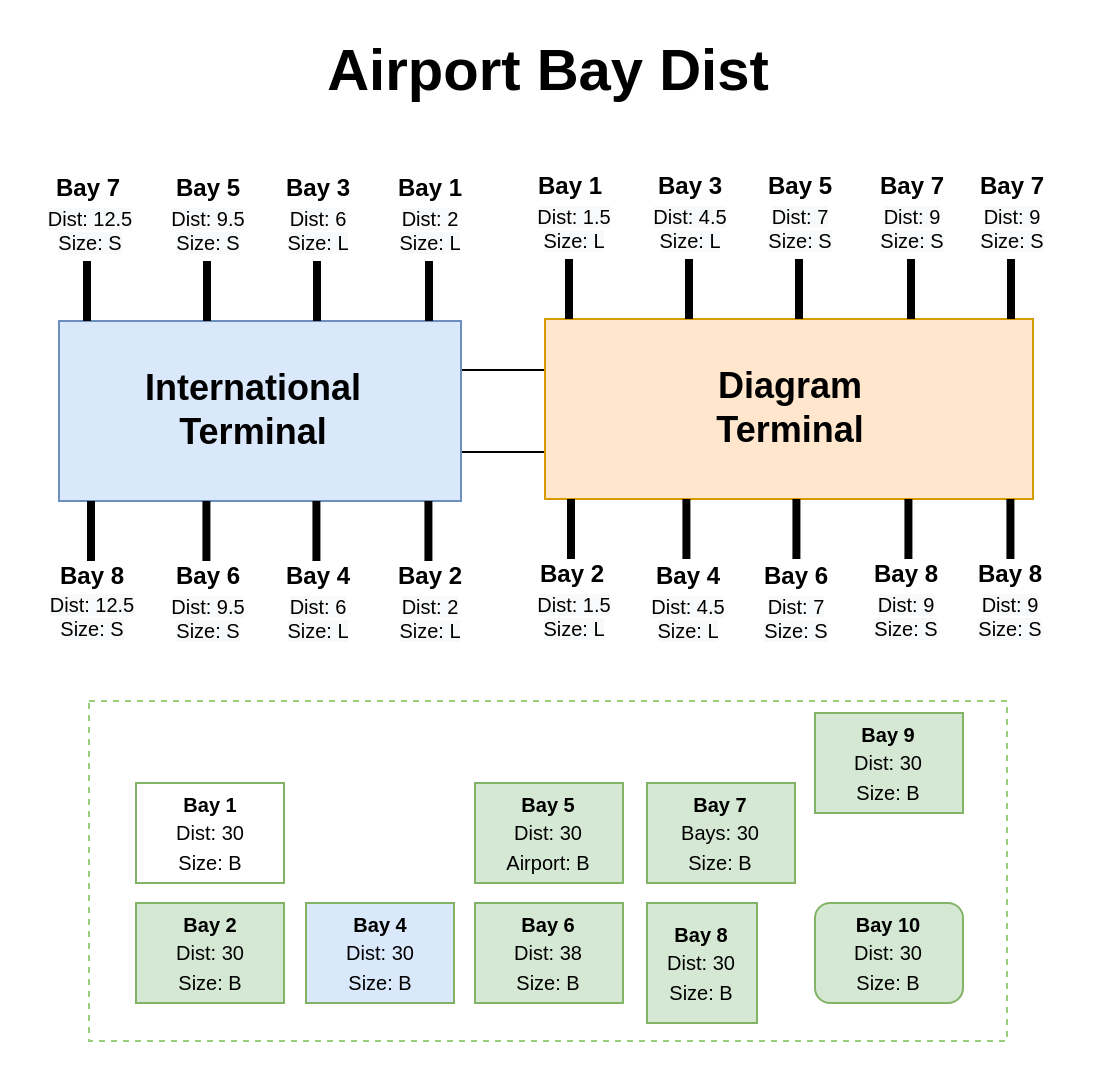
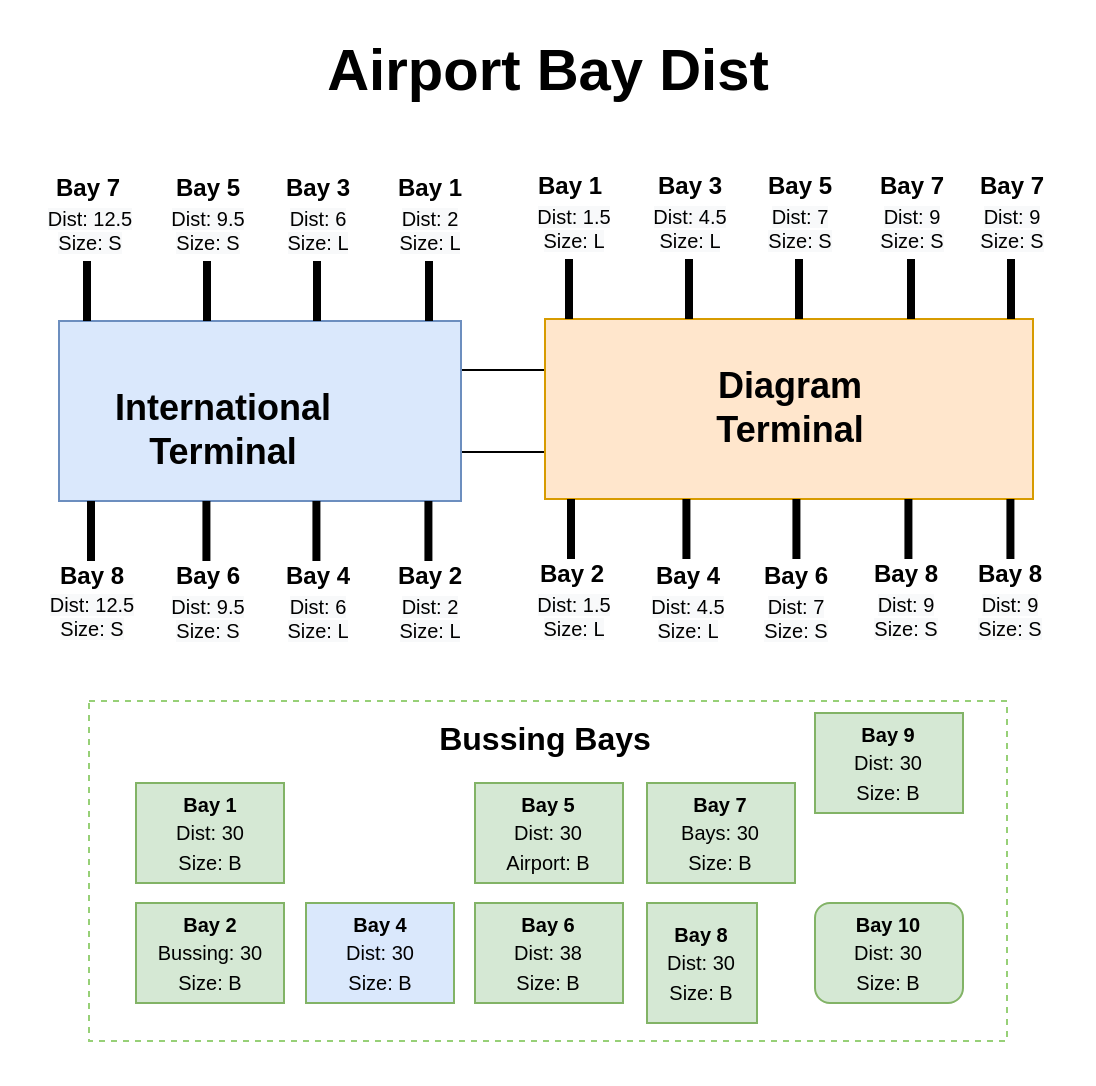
(253, 411) -> (223, 431)
none -> (546, 739)
(210, 833) -> (210, 833)
(211, 953) -> (211, 953)
